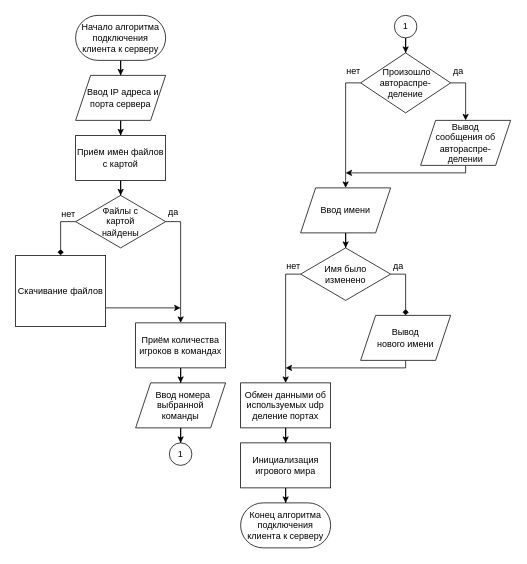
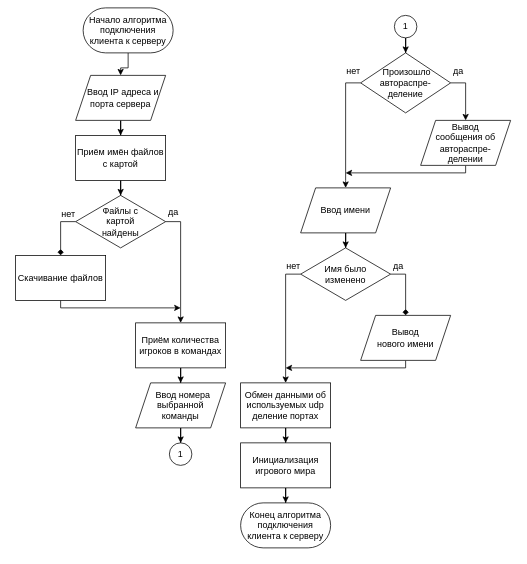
(120, 38) -> (128, 30)
(60, 291) -> (60, 278)
